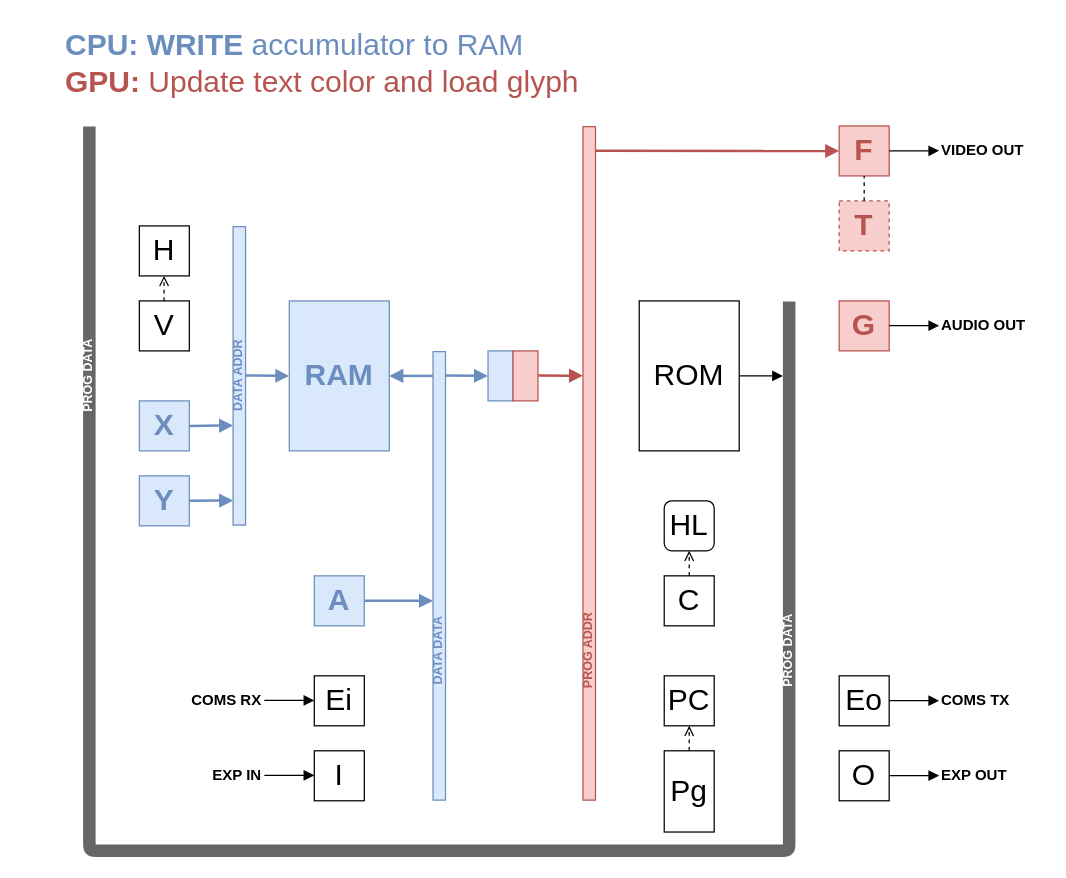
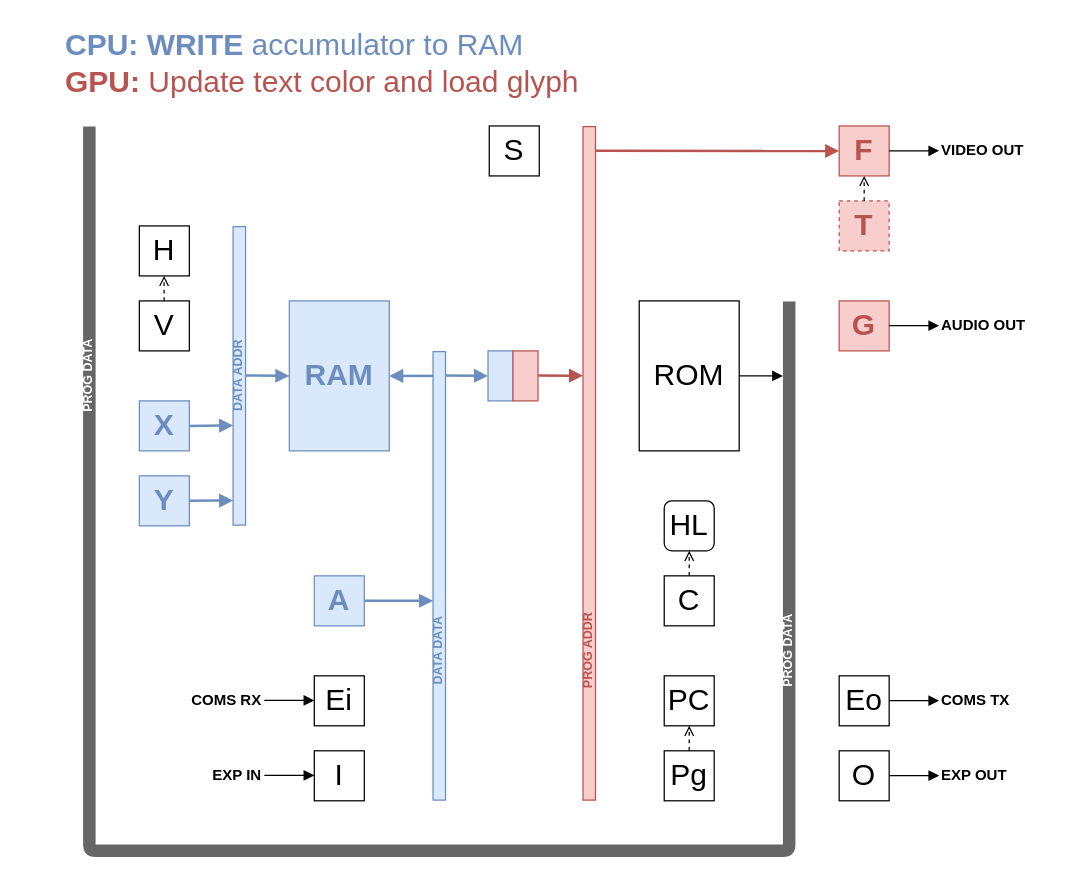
none -> (514, 151)
(864, 180) -> (864, 181)
(689, 791) -> (689, 776)
